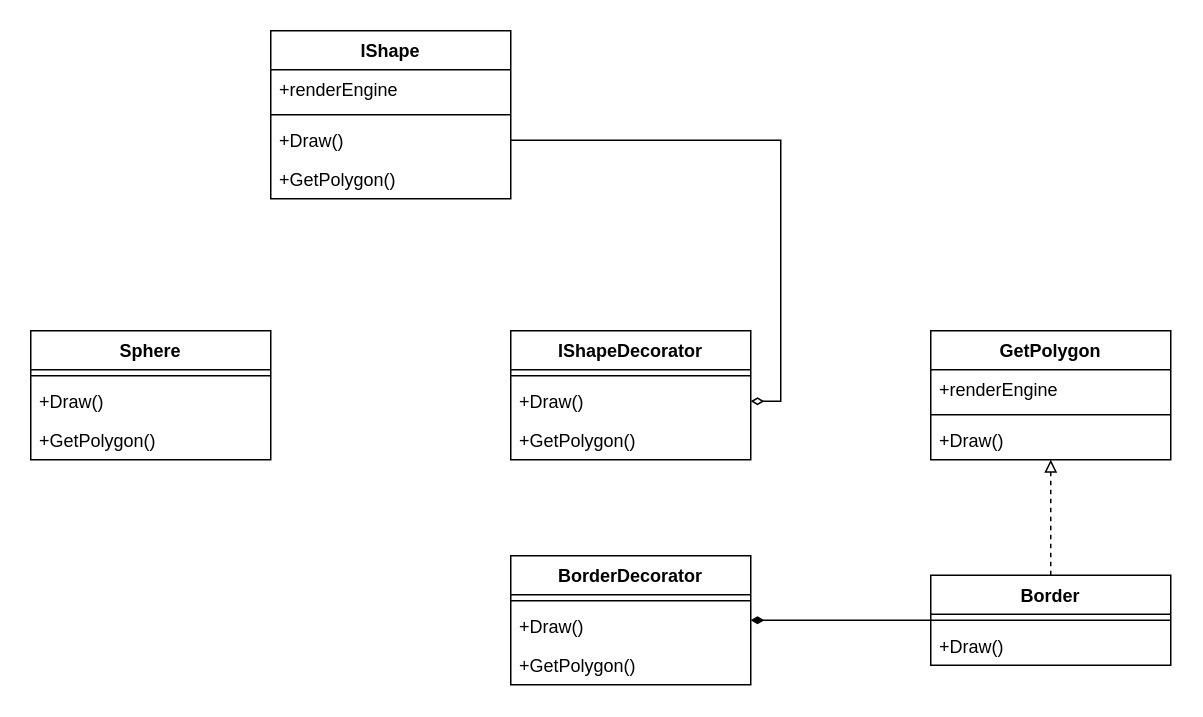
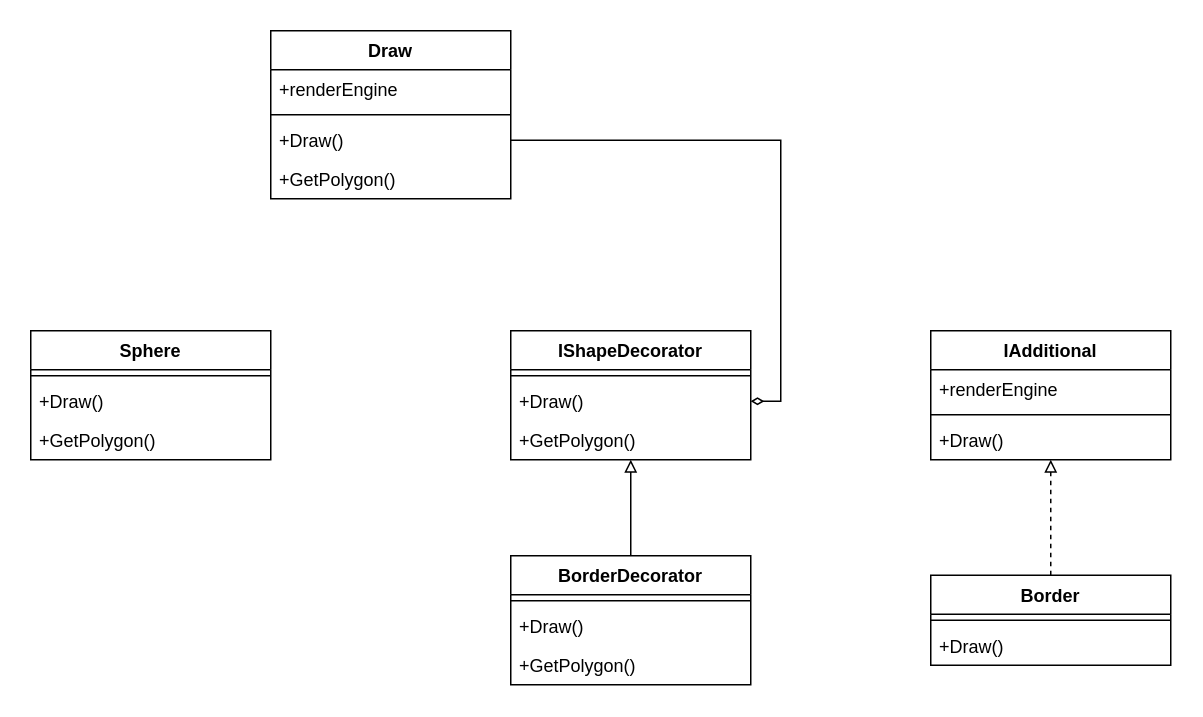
(391, 52) -> (391, 52)
(1051, 352) -> (1051, 352)
none -> (631, 514)
(846, 620) -> none
